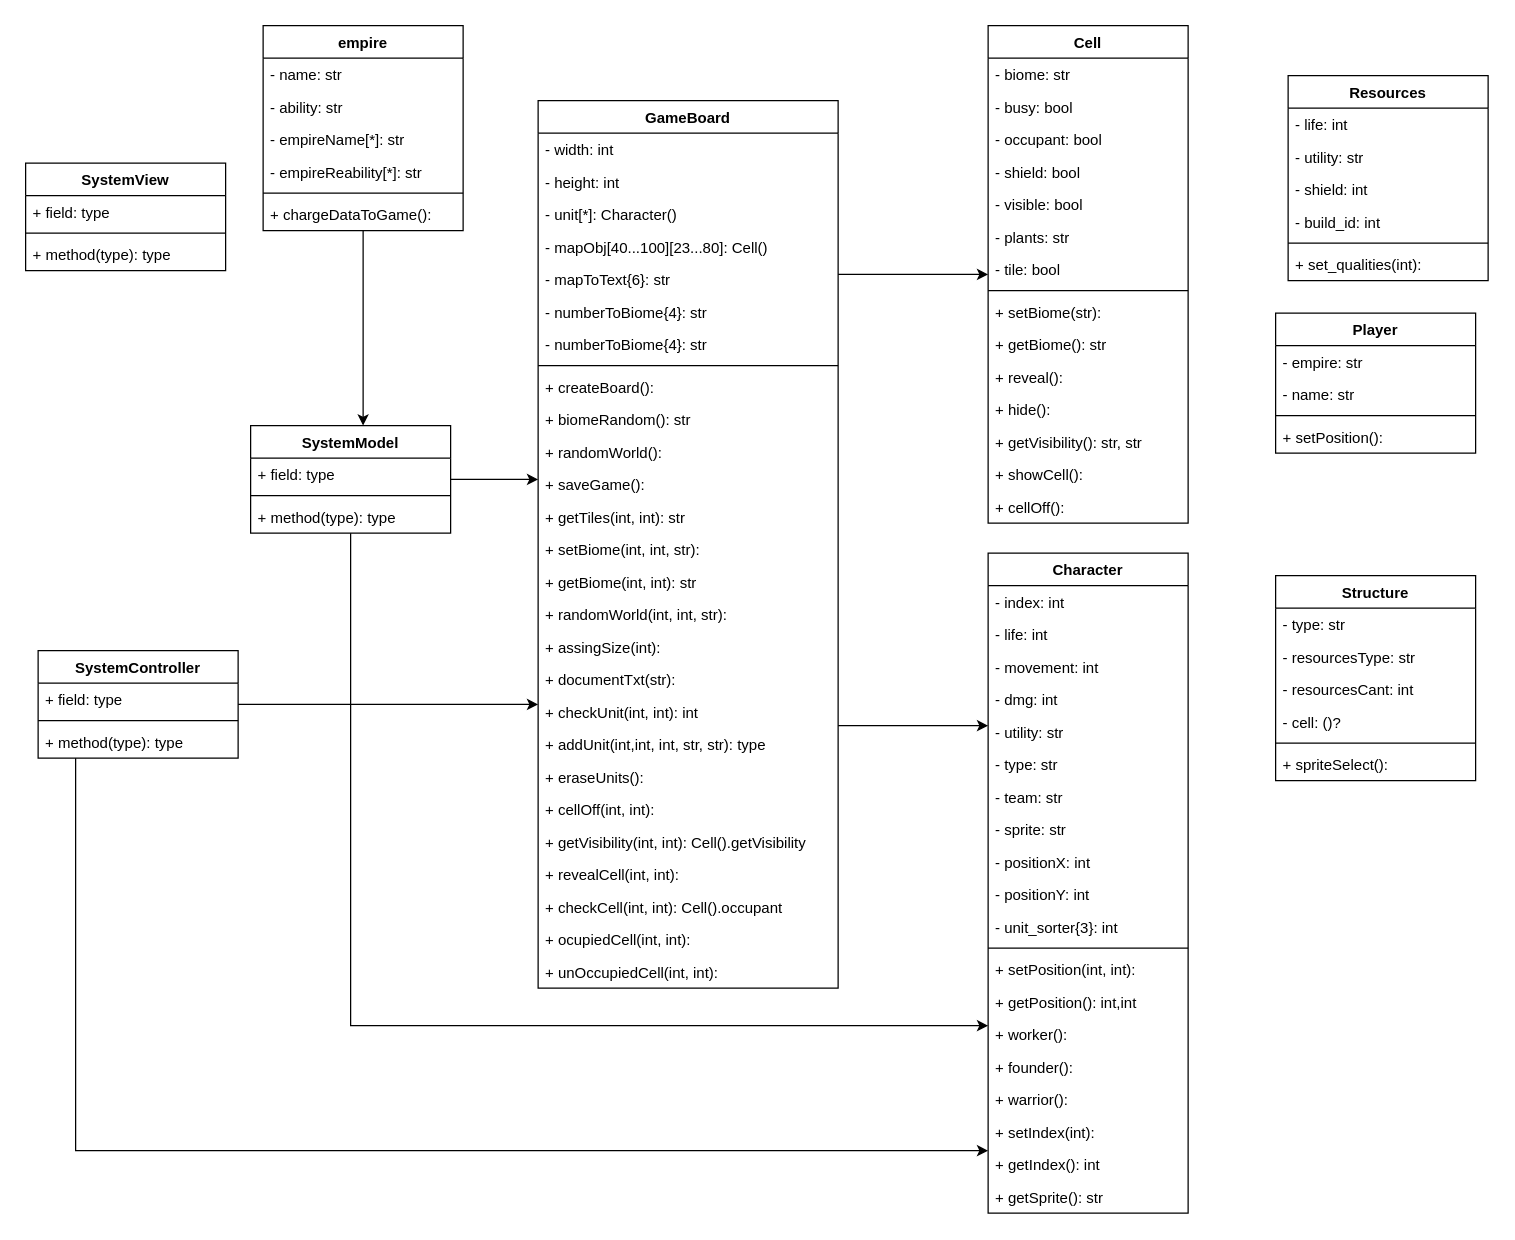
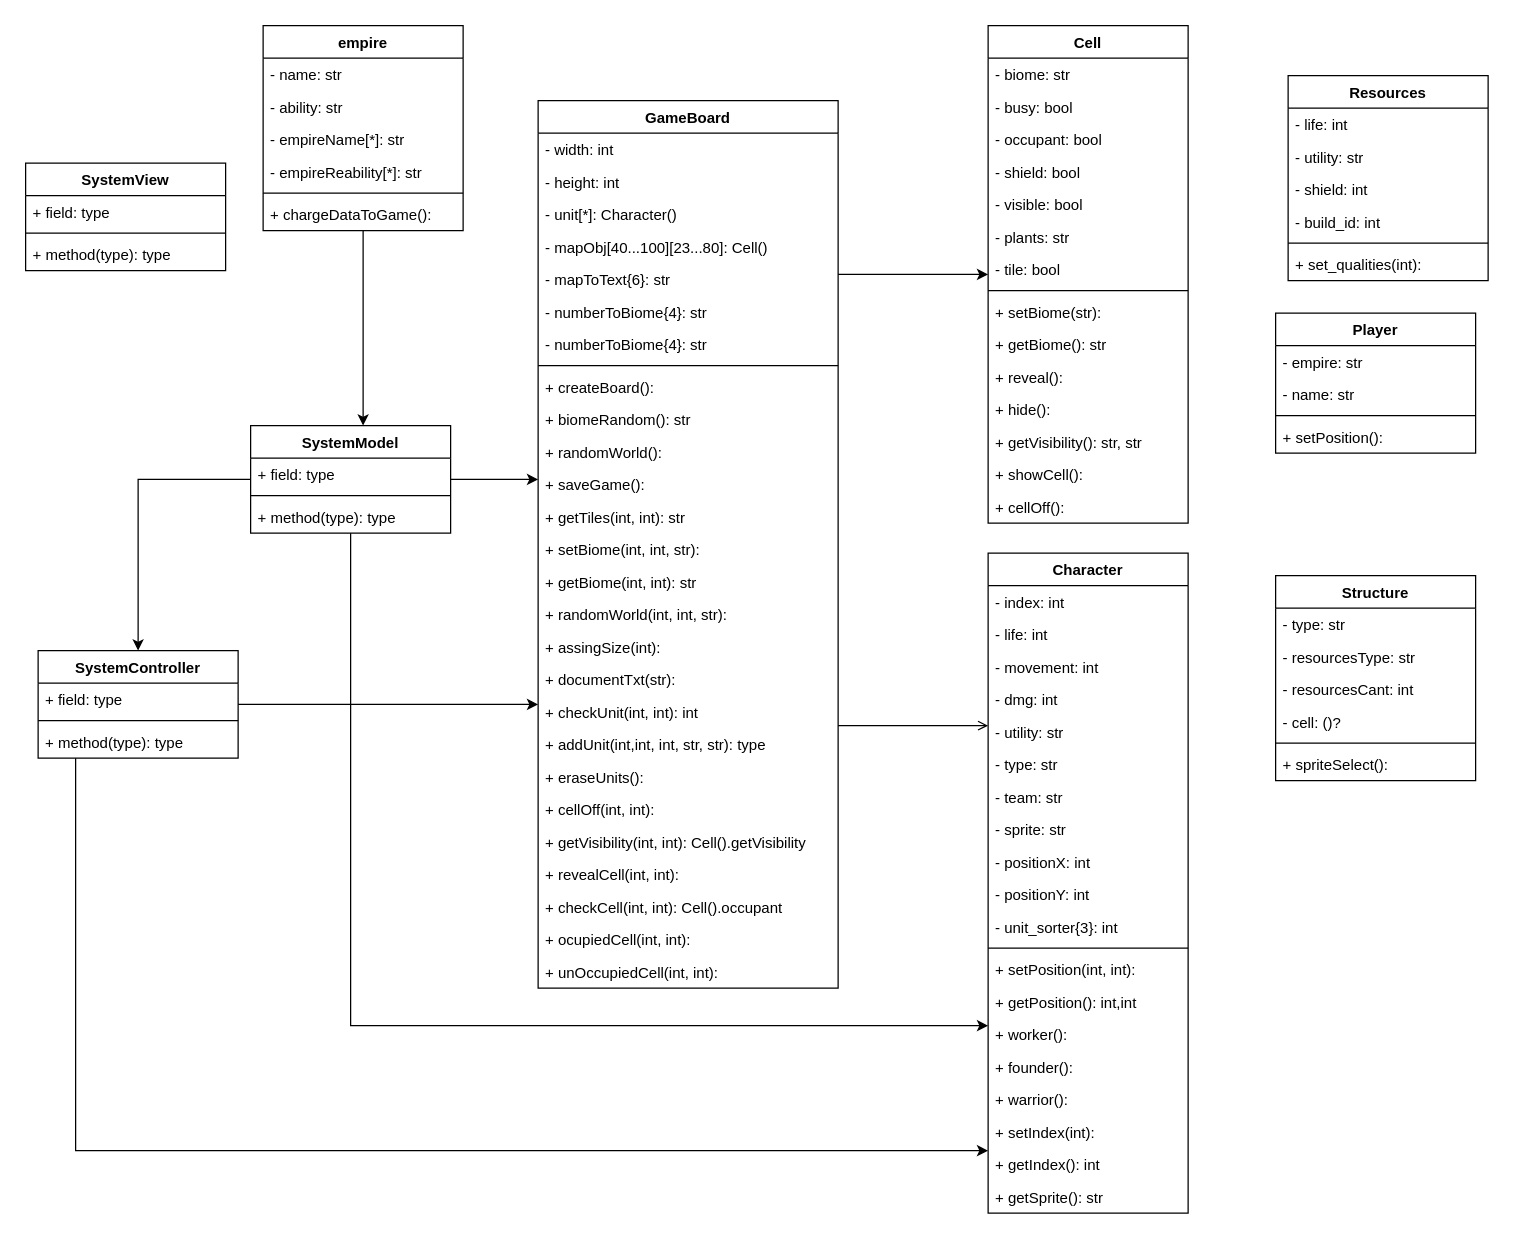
none -> (138, 506)
(978, 726) -> (980, 726)
